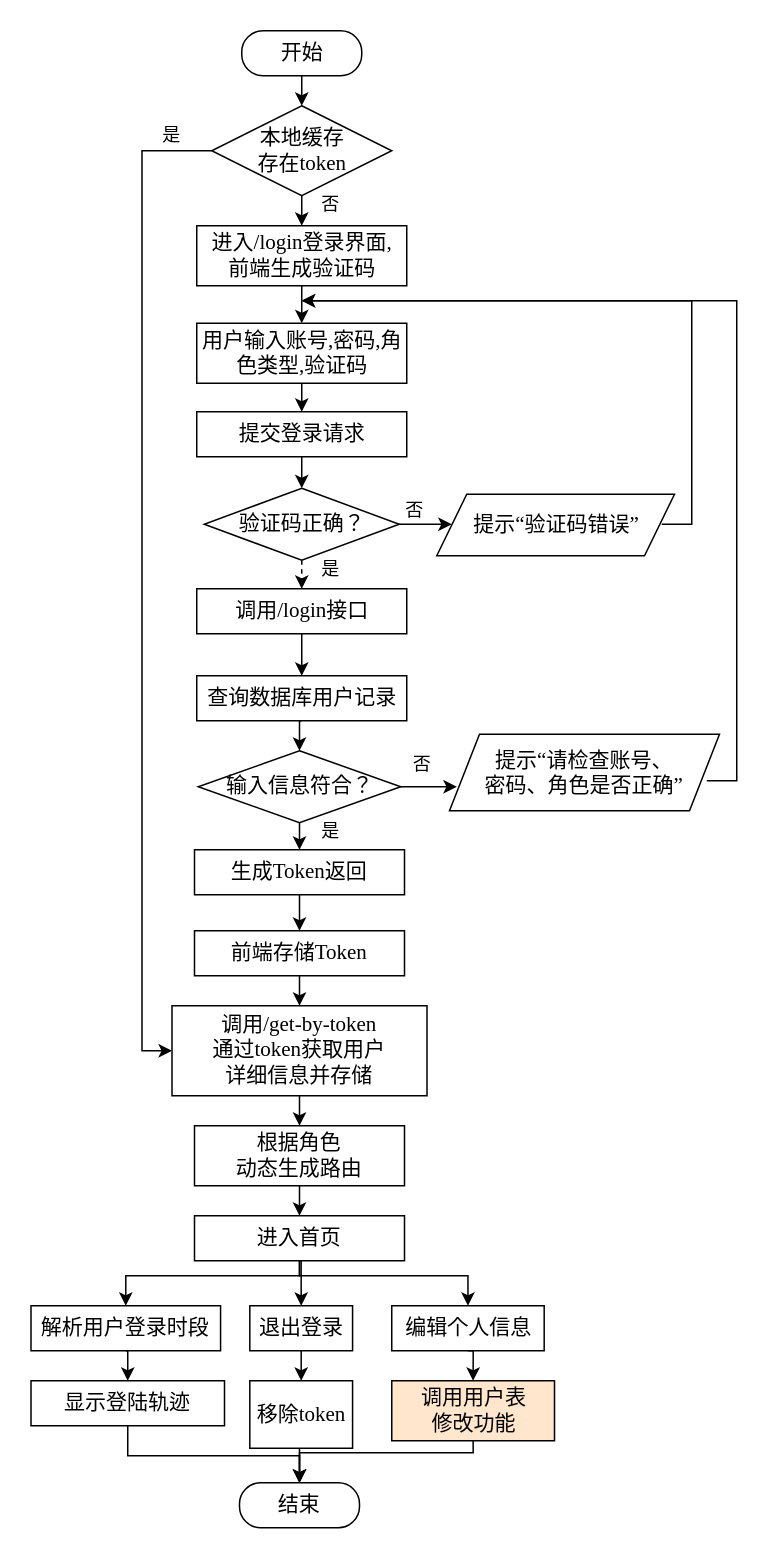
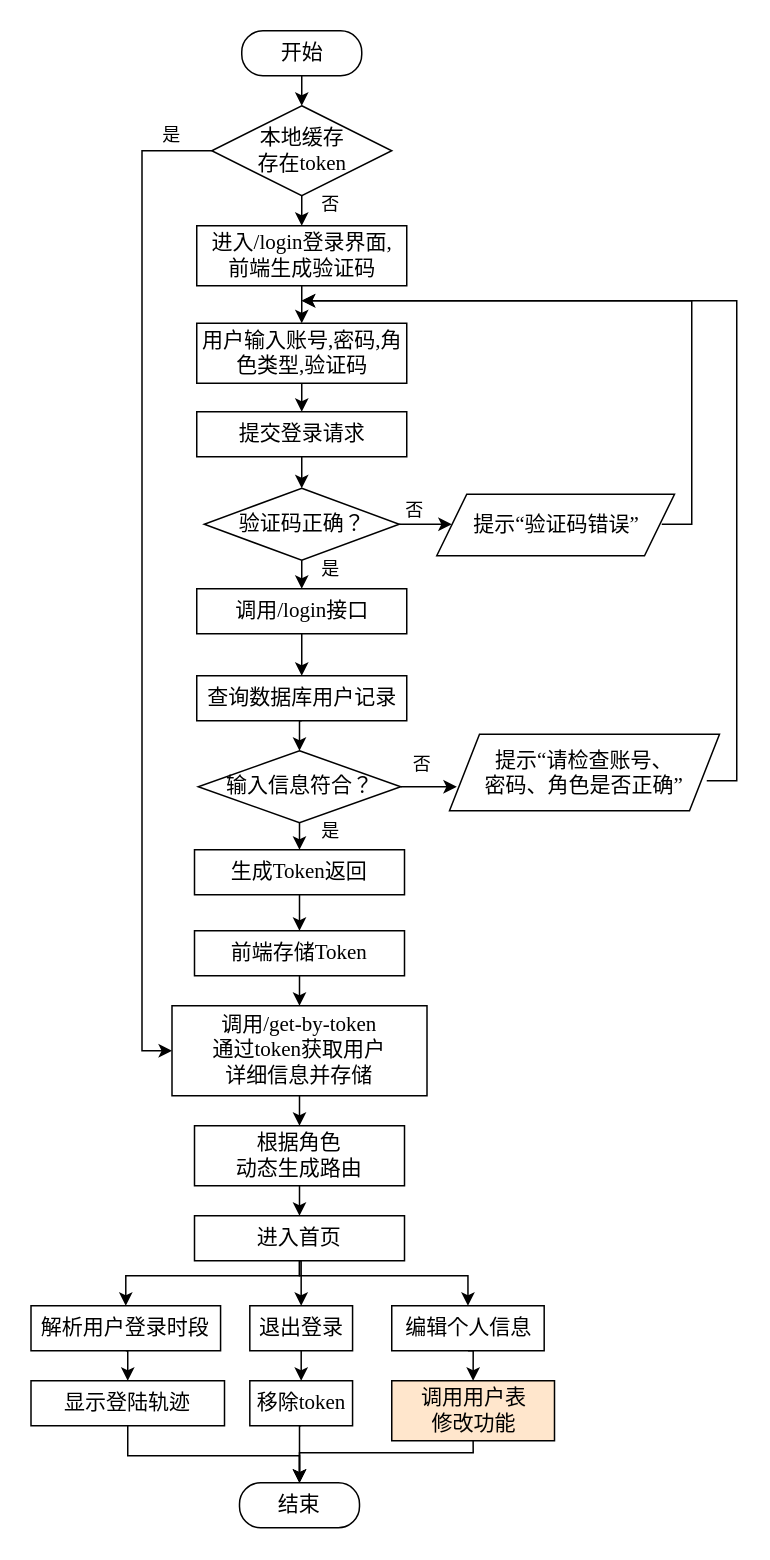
(302, 570) -> (302, 570)
(301, 1415) -> (301, 1403)
